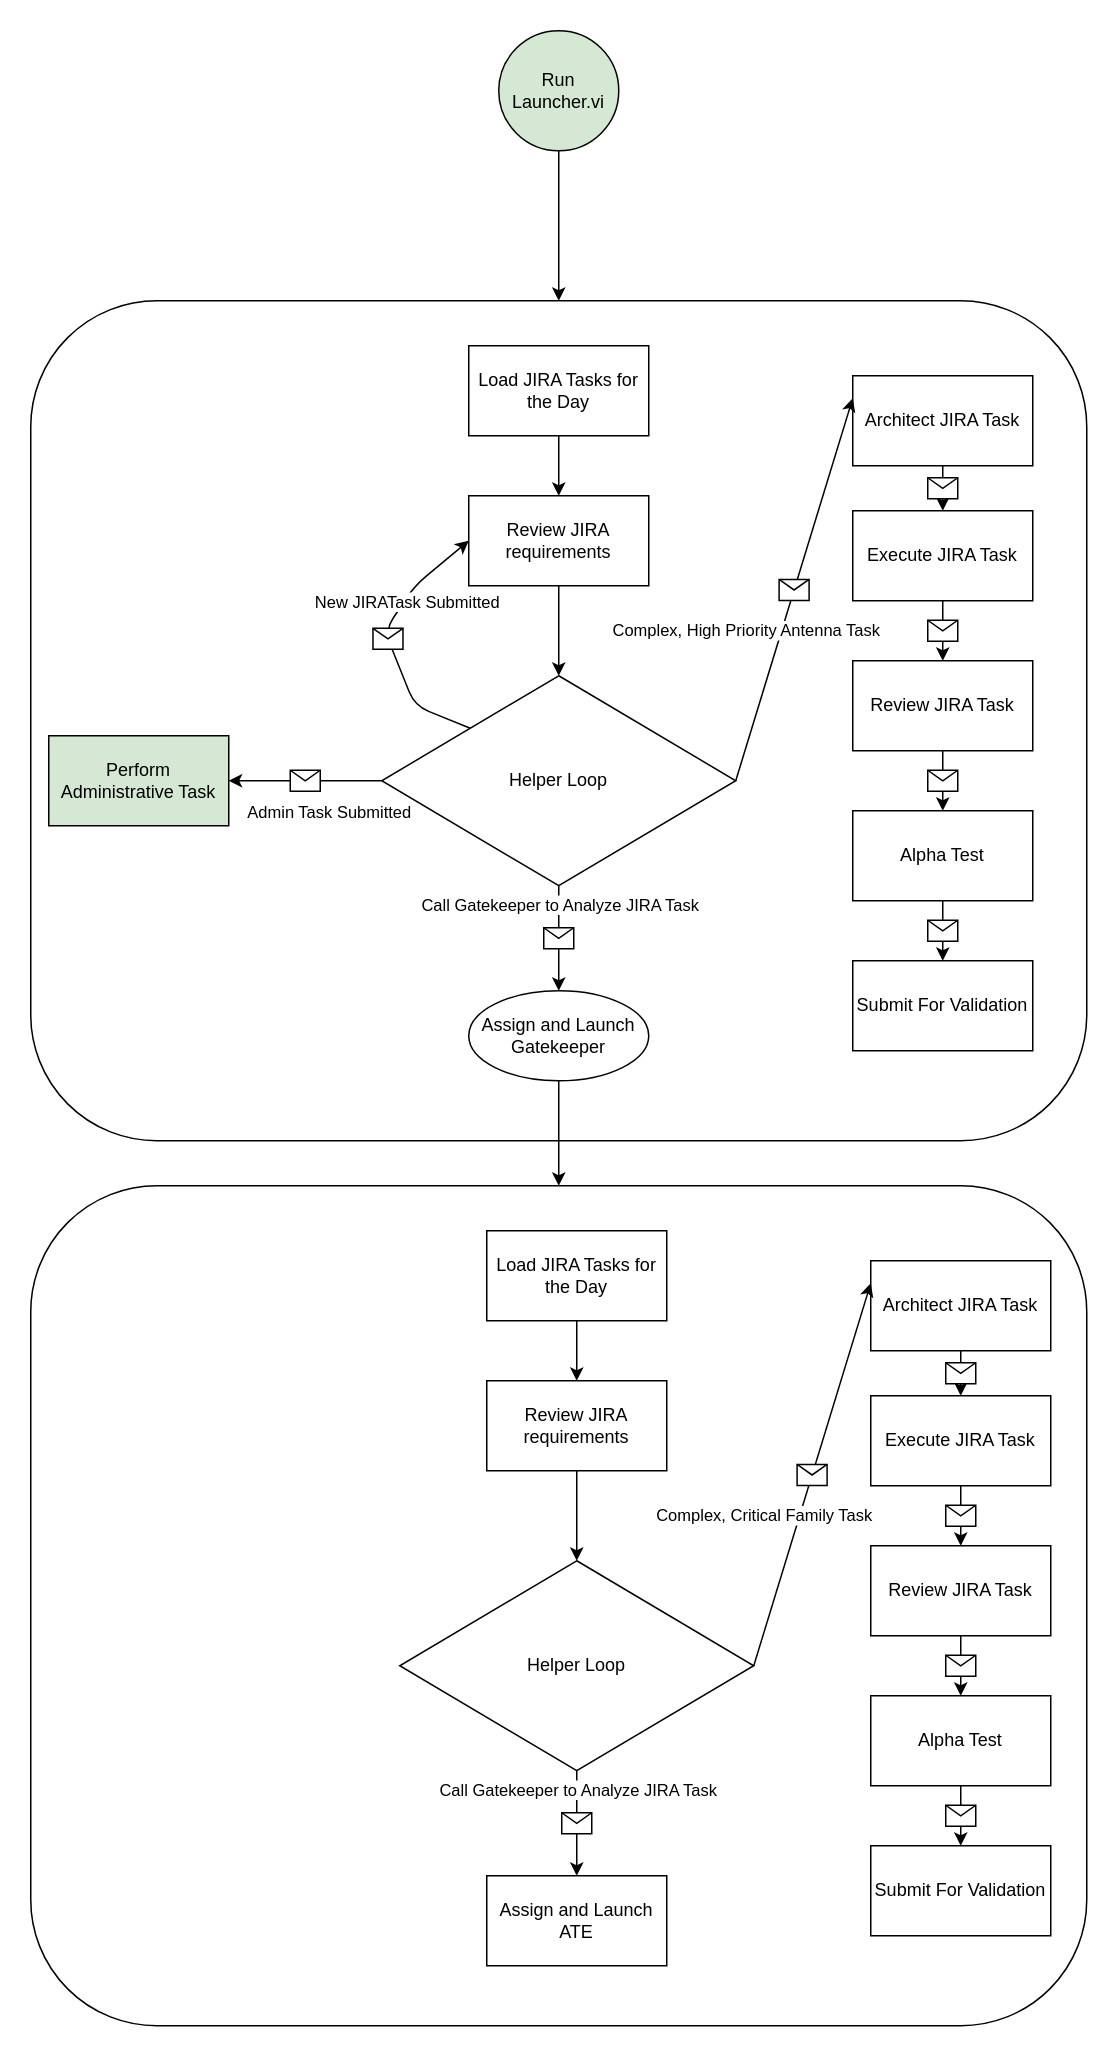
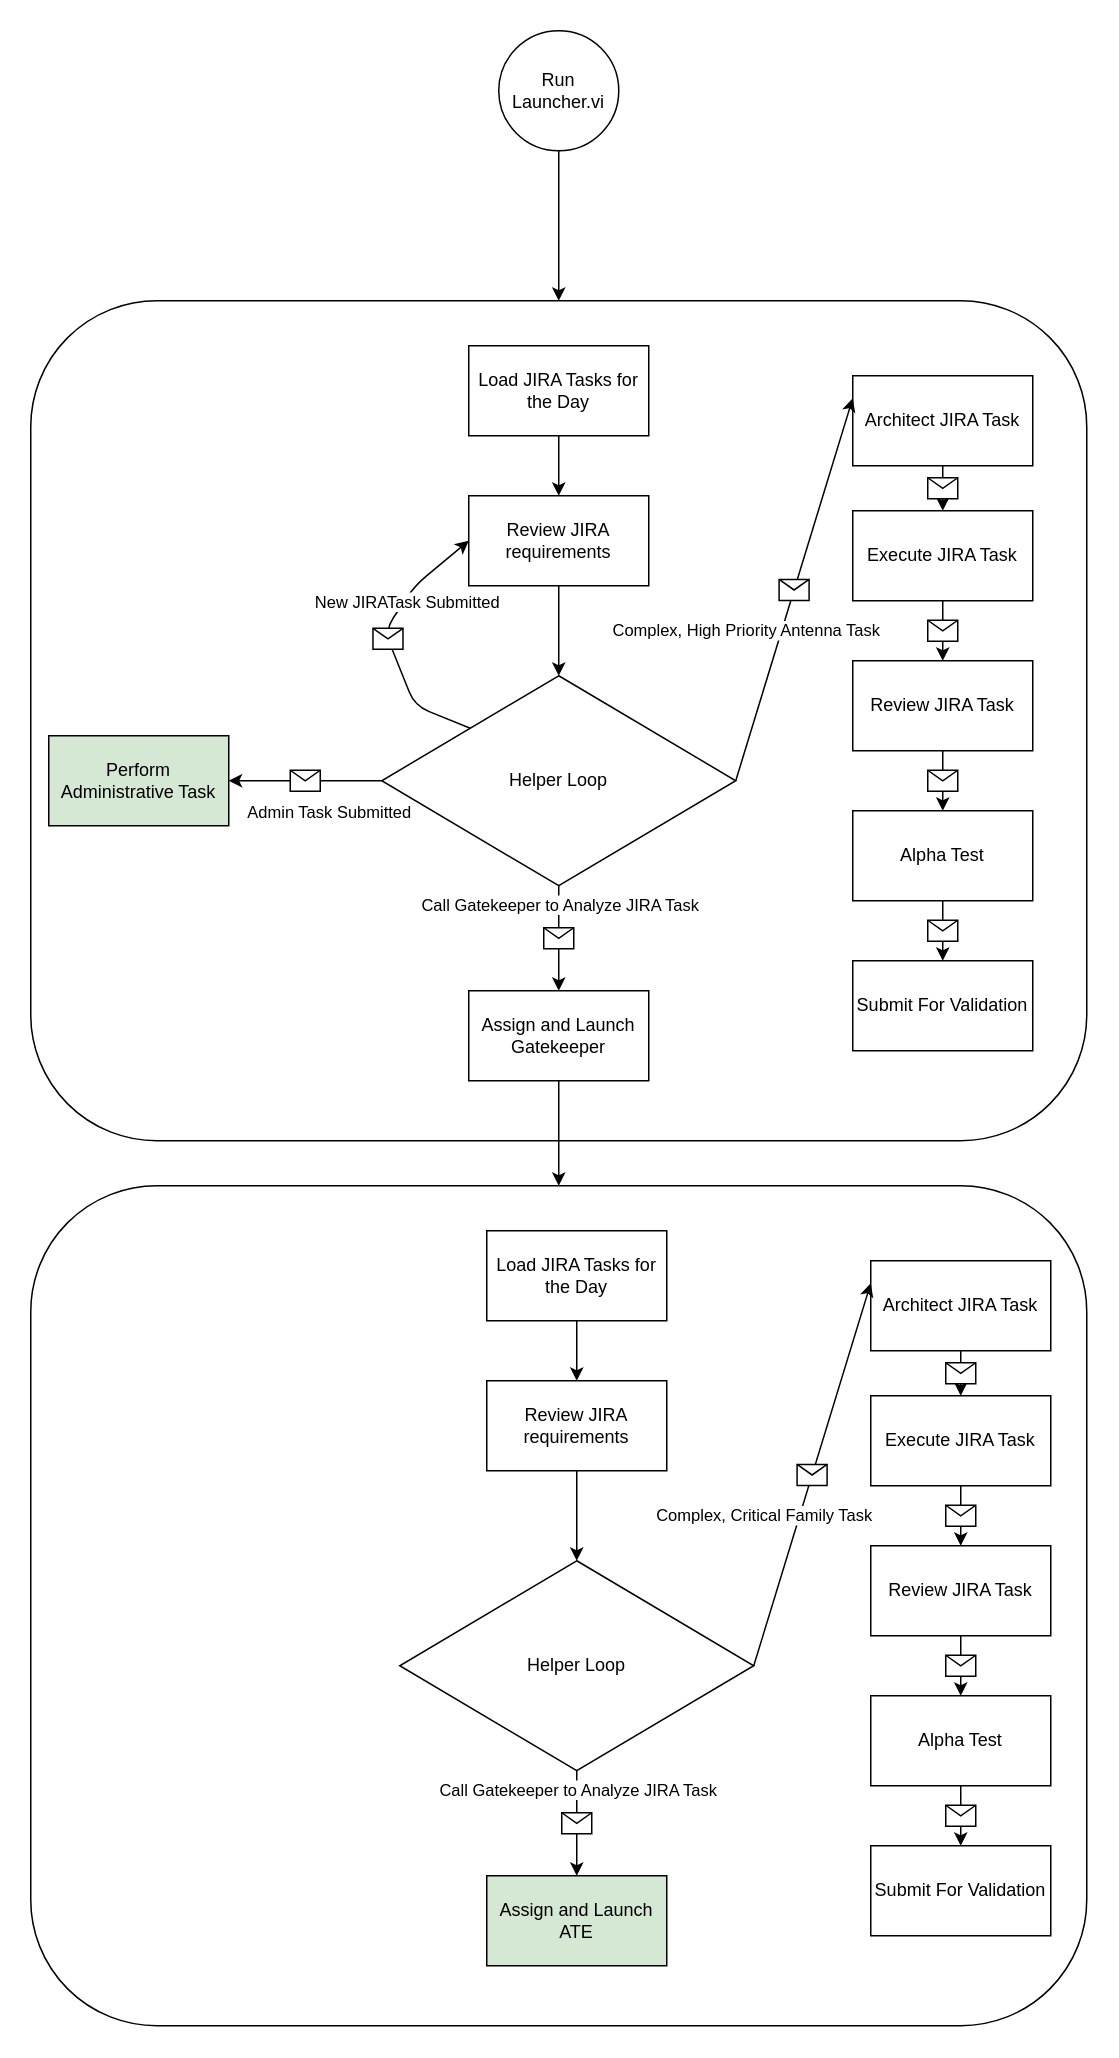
(559, 91) -> (559, 91)
(559, 1036) -> (559, 1036)
(577, 1921) -> (577, 1921)
